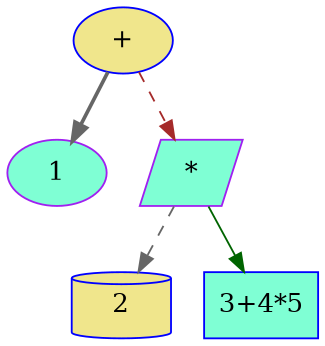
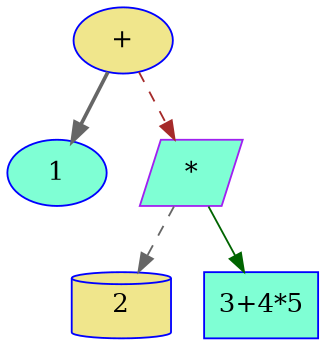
(57, 173) -> (57, 173)
